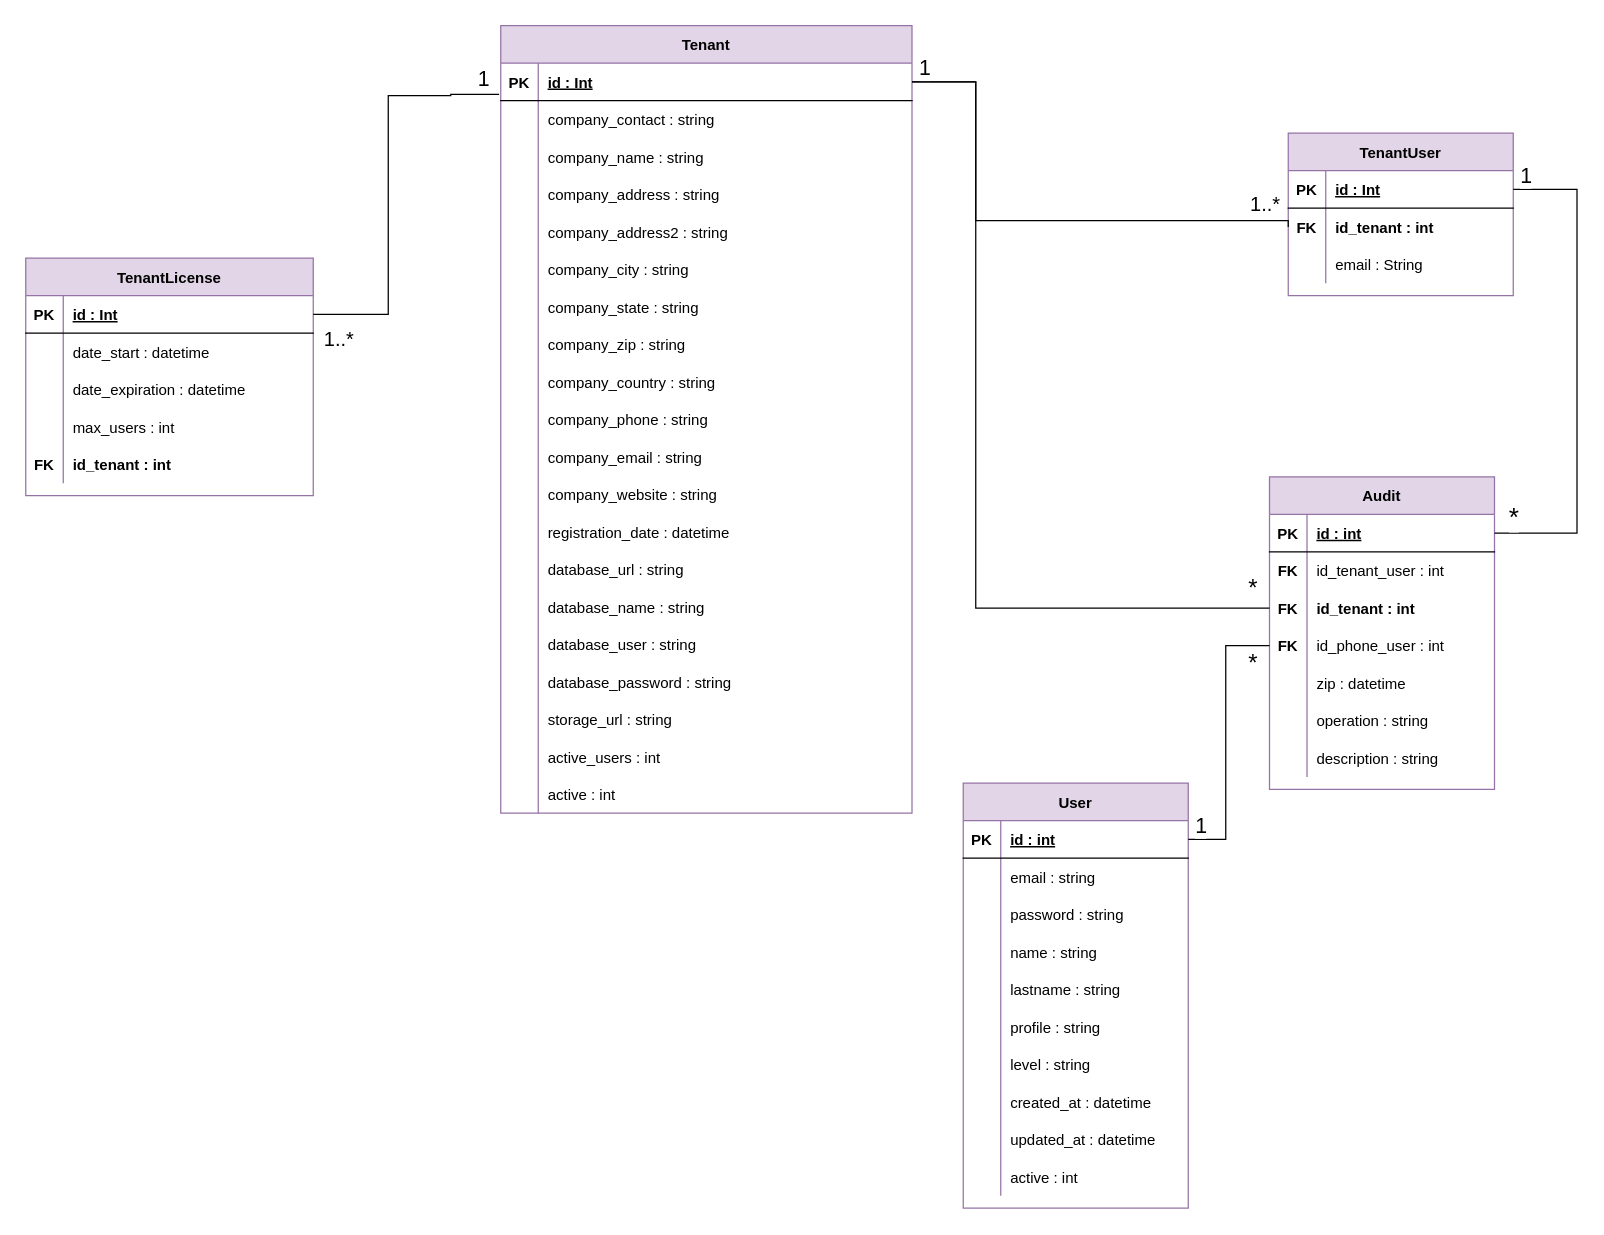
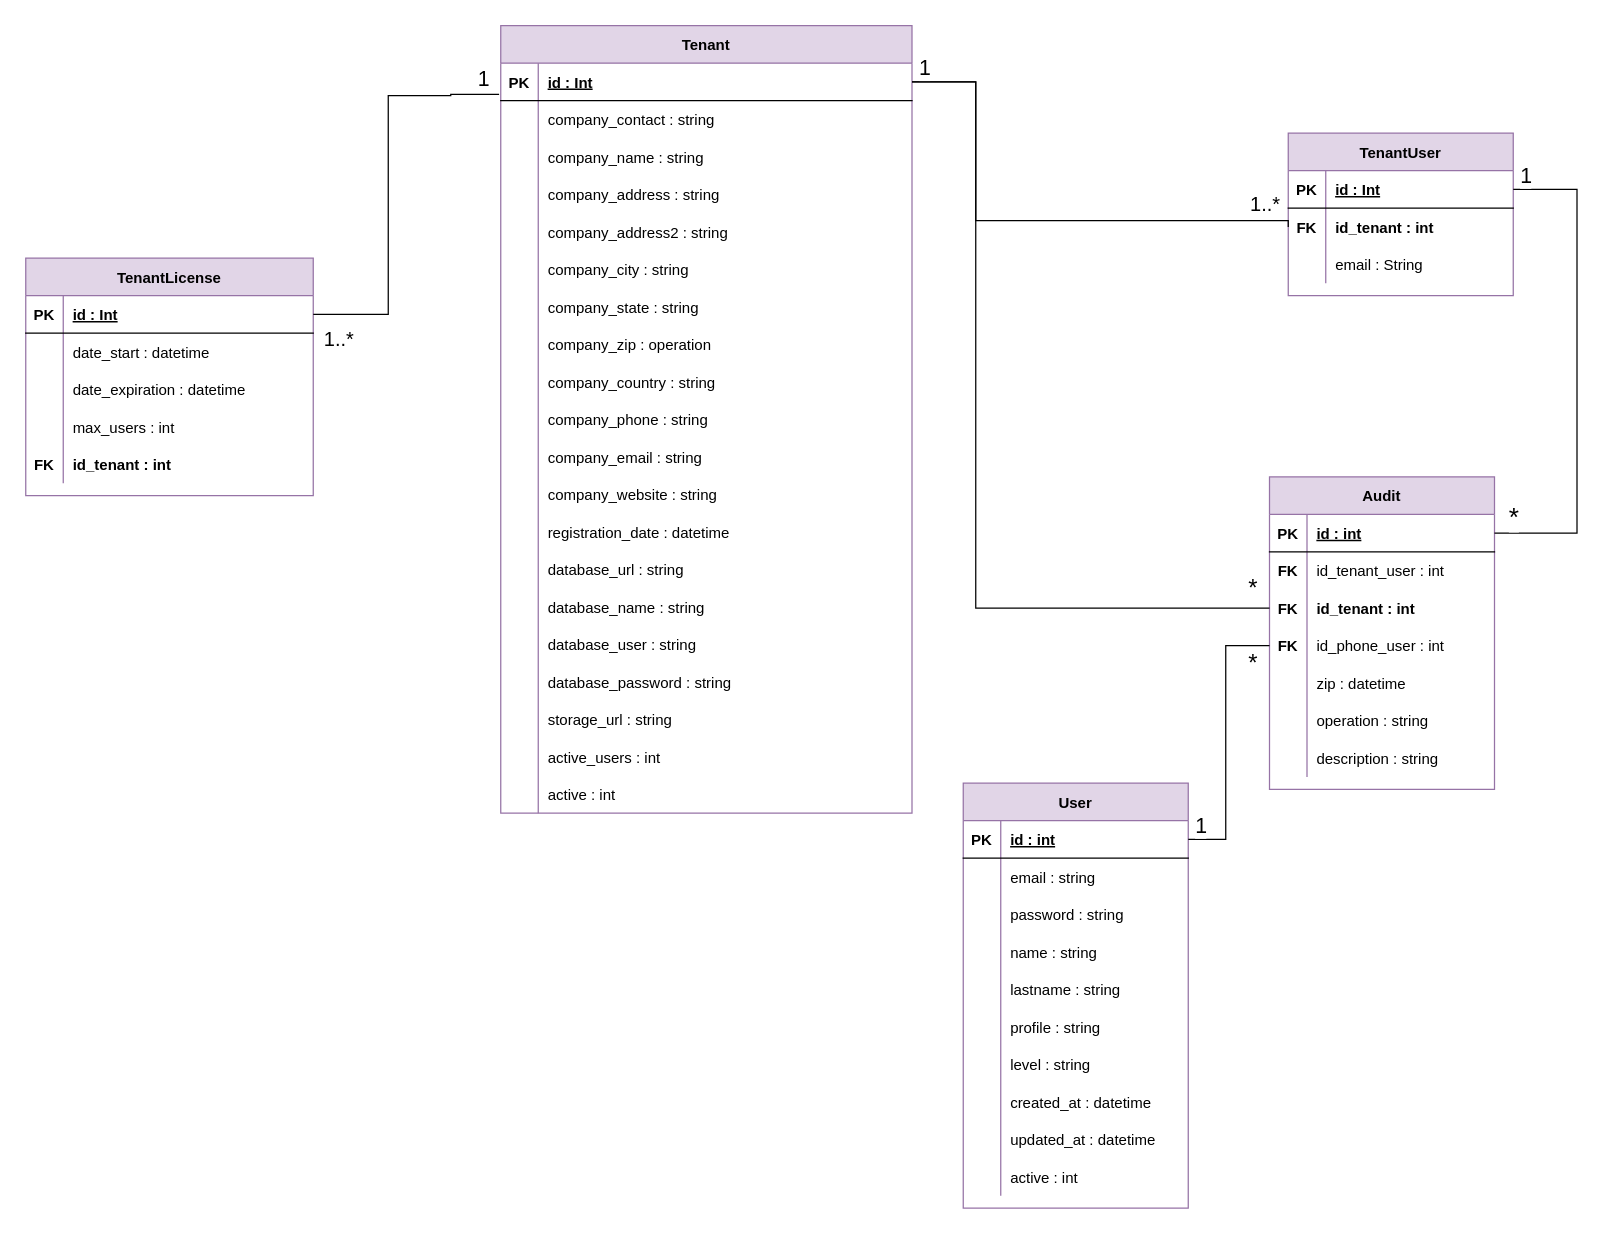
(624, 345) -> (636, 345)
